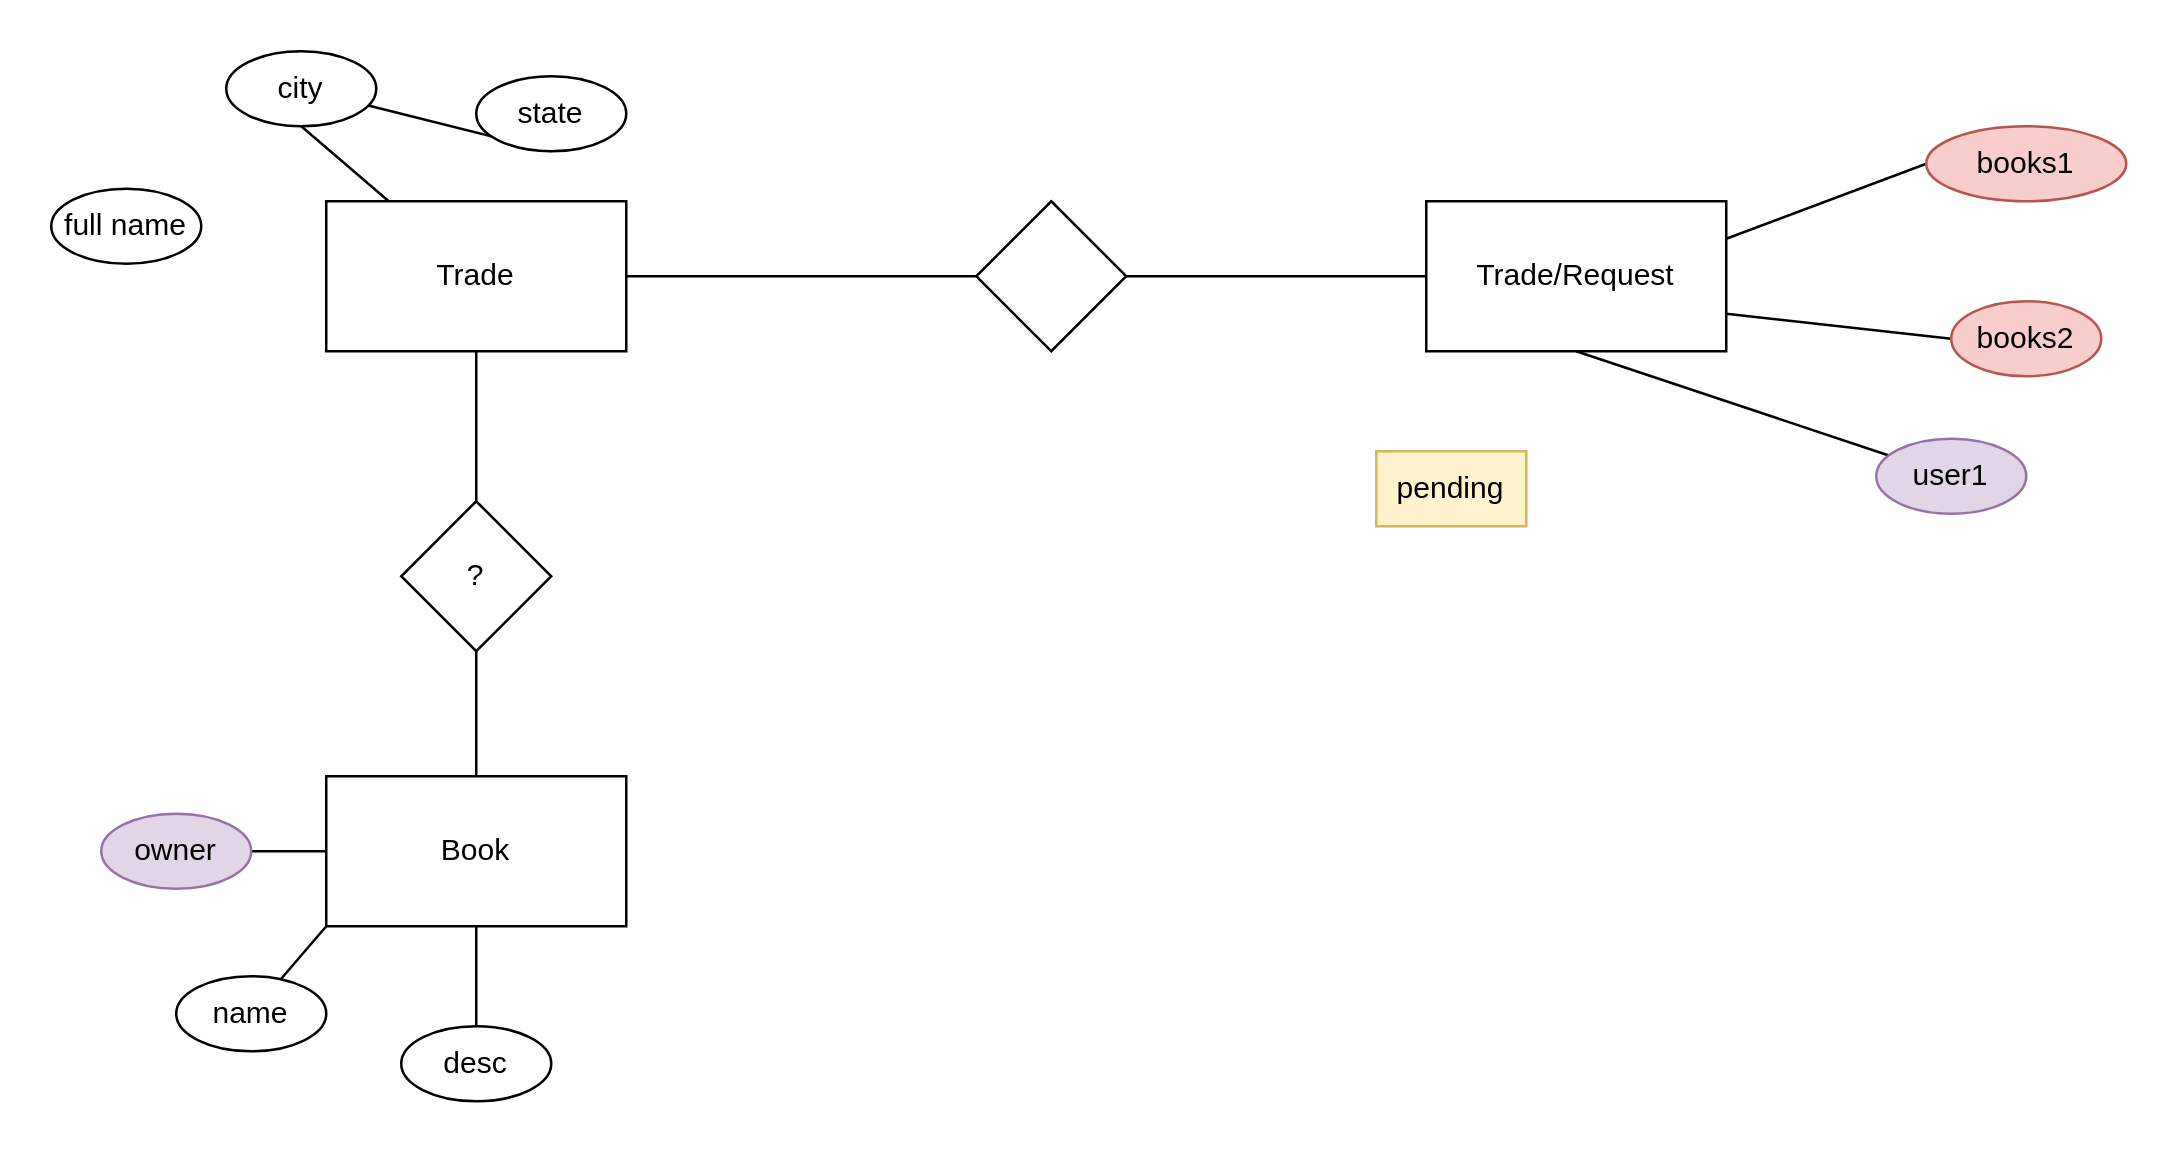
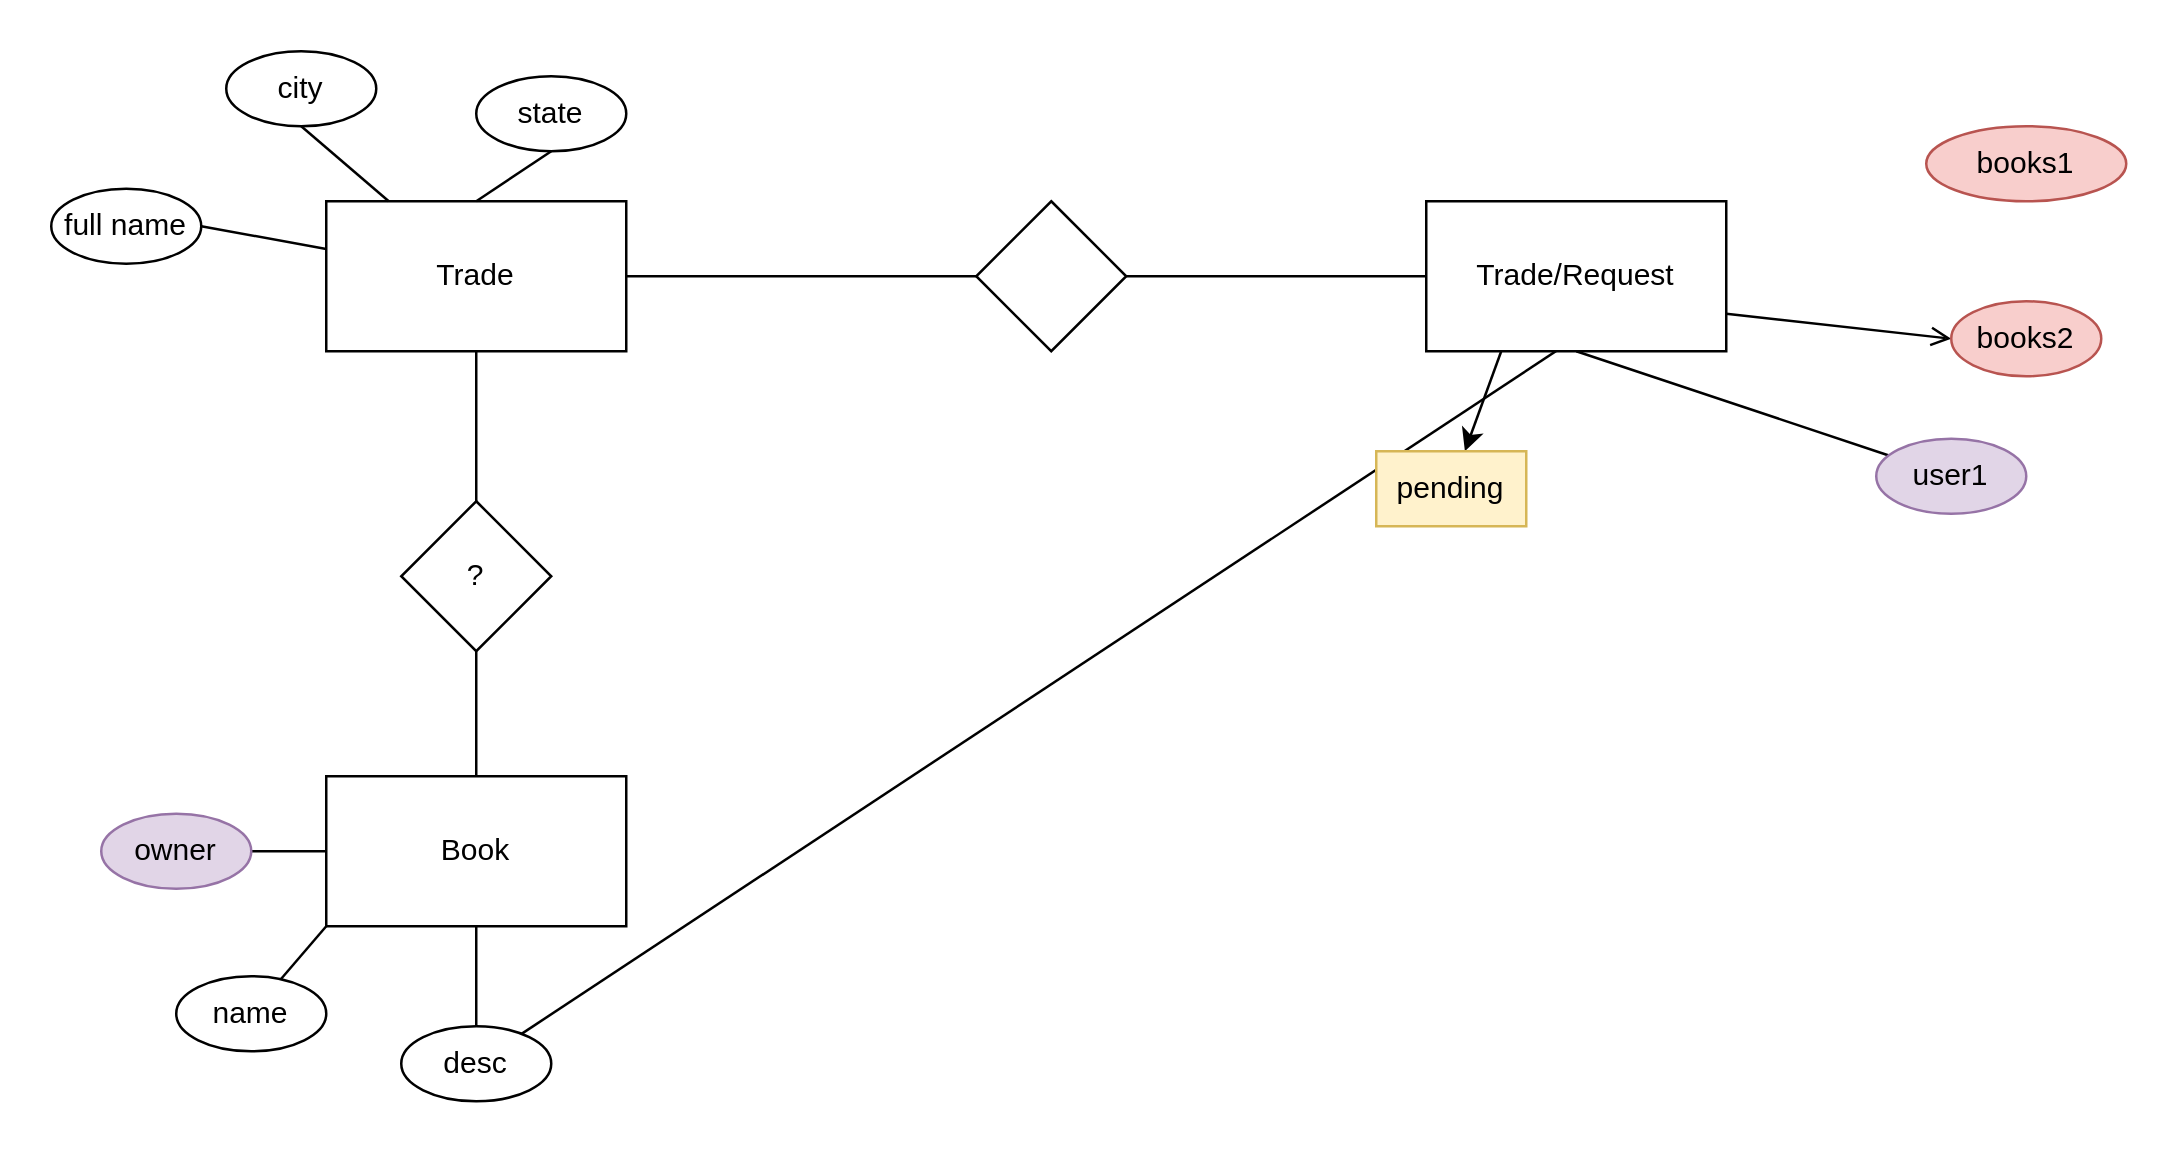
(430, 121) -> (514, 176)
(1826, 201) -> (949, 752)
none -> (263, 238)
(1944, 338) -> (1943, 338)
none -> (1494, 371)
